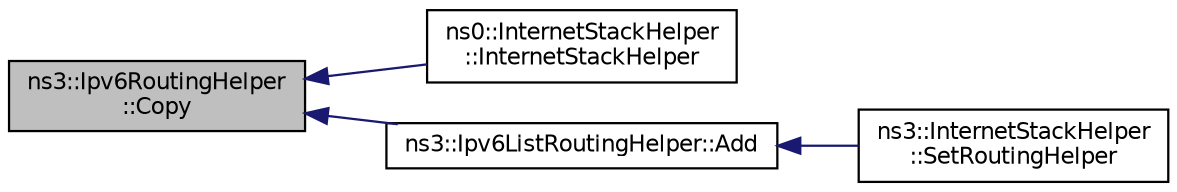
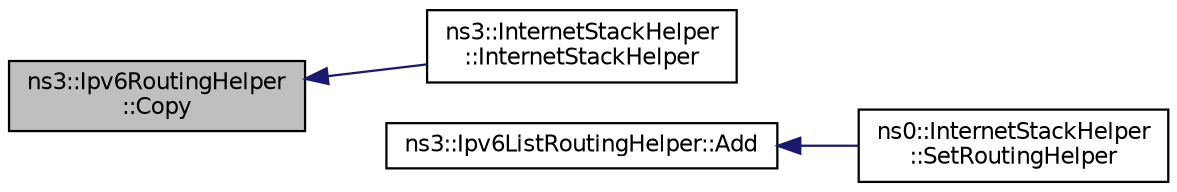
(582, 46) -> (582, 46)
(363, 120) -> none
(1013, 146) -> (1013, 146)
